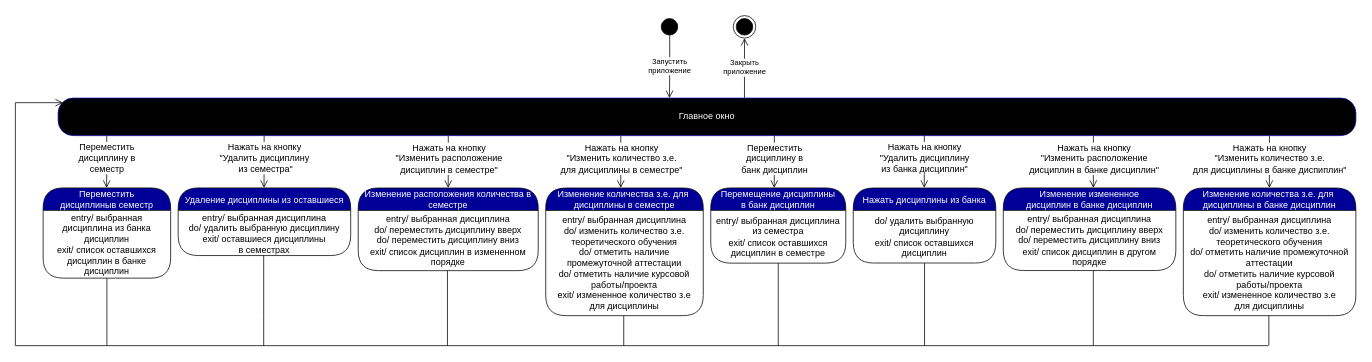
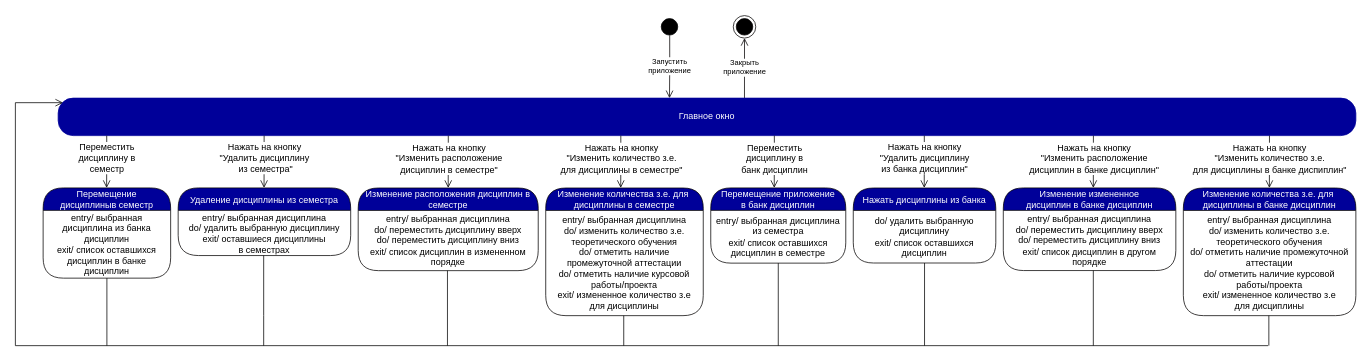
(707, 117) -> (707, 117)
(107, 194) -> (107, 194)
(448, 194) -> (448, 194)
(778, 194) -> (778, 194)
(264, 199) -> (264, 199)
